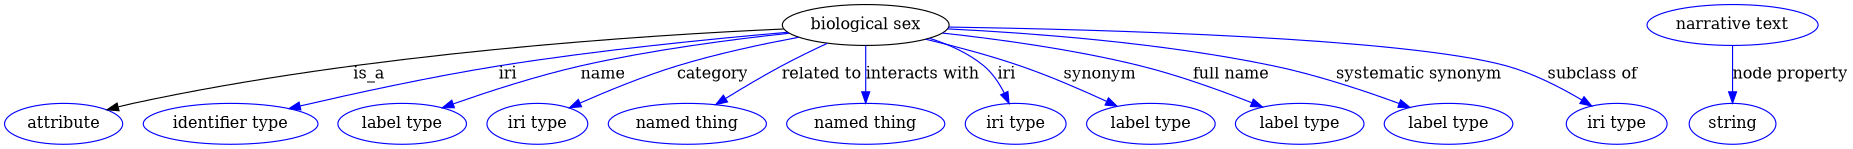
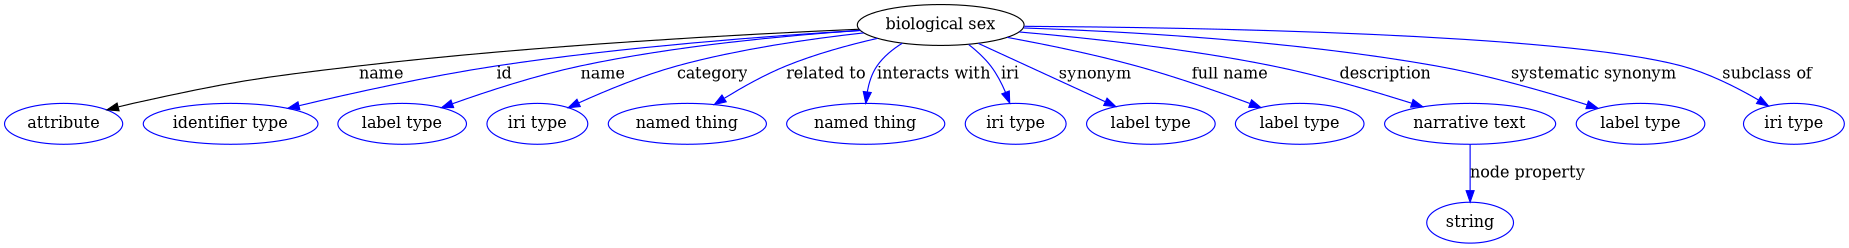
none -> (1218, 56)
(369, 74) -> (382, 74)
(508, 74) -> (504, 74)
